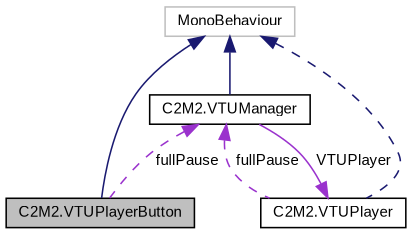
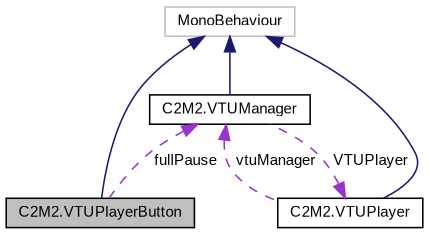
(368, 110) -> (380, 108)
(295, 149) -> (310, 147)
(265, 161) -> (274, 161)
